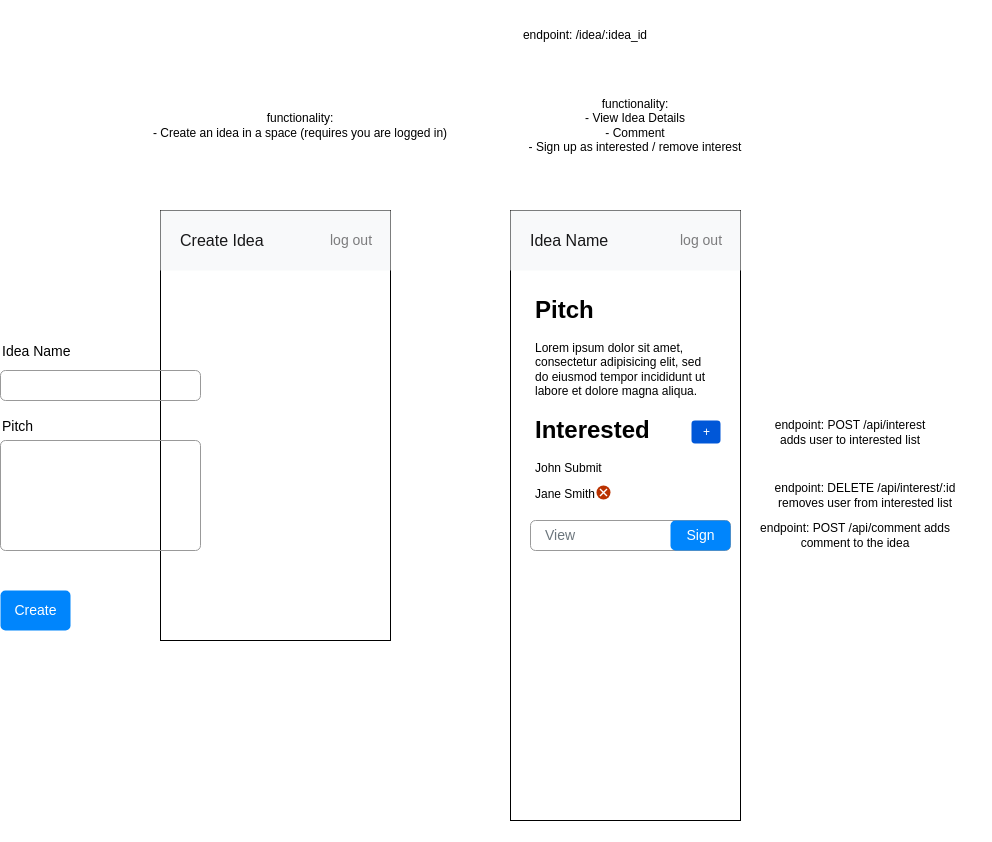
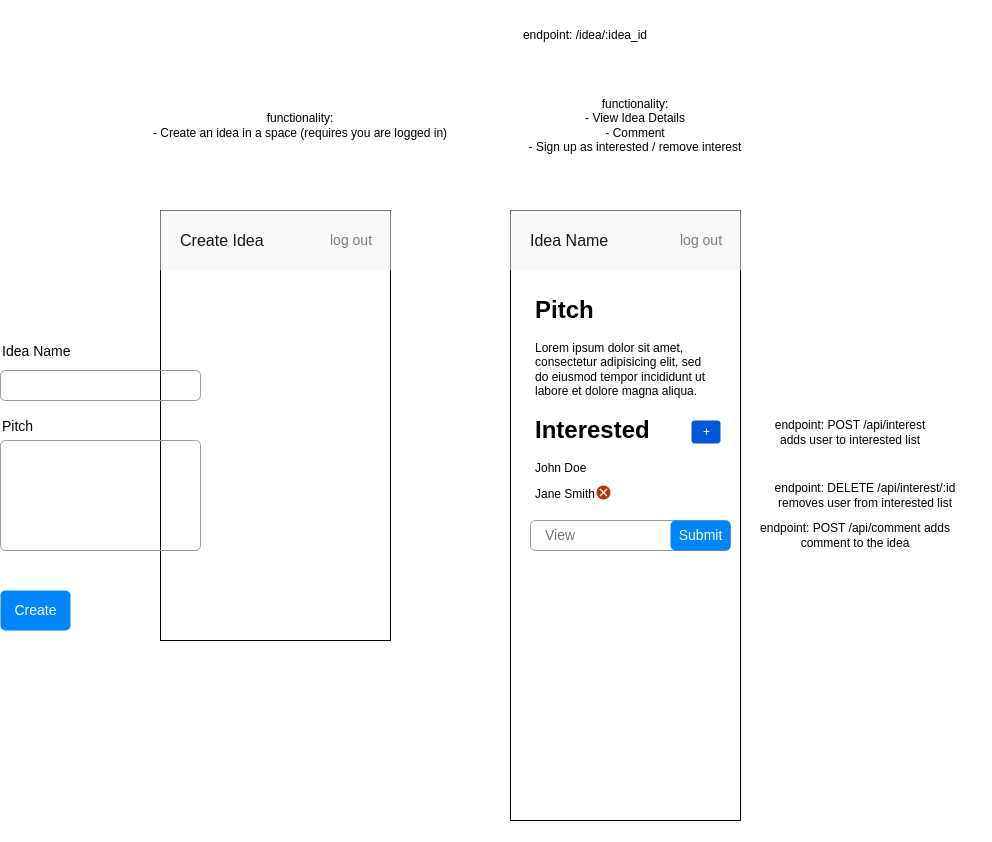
(569, 422) -> (569, 422)
(701, 536) -> (701, 536)
